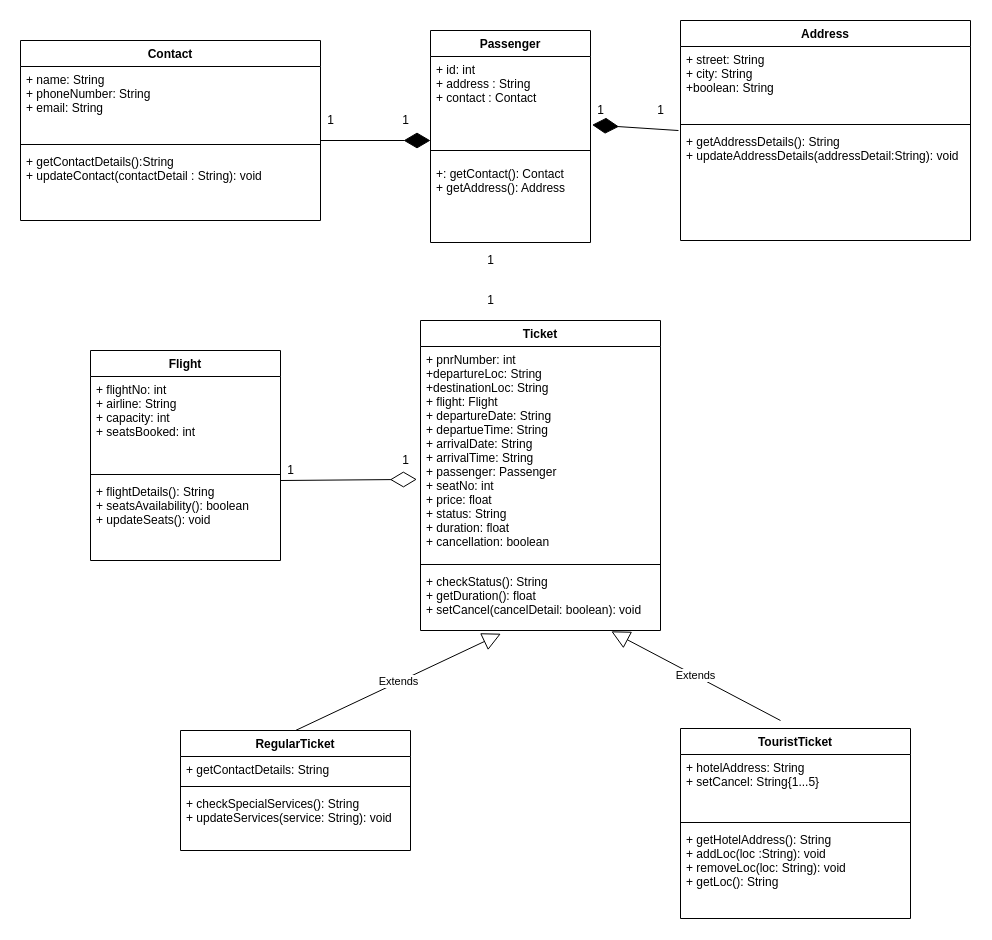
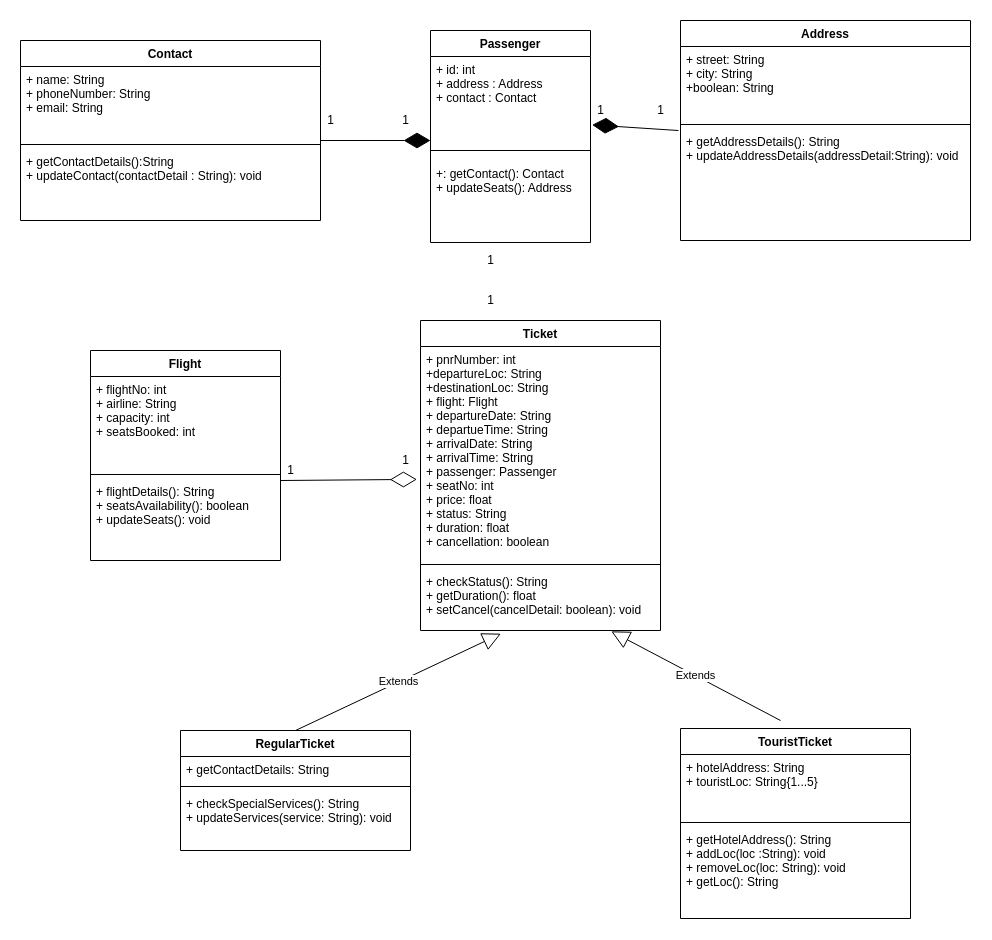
(458, 70) -> (458, 70)
(510, 174) -> (510, 174)
(752, 768) -> (752, 768)
